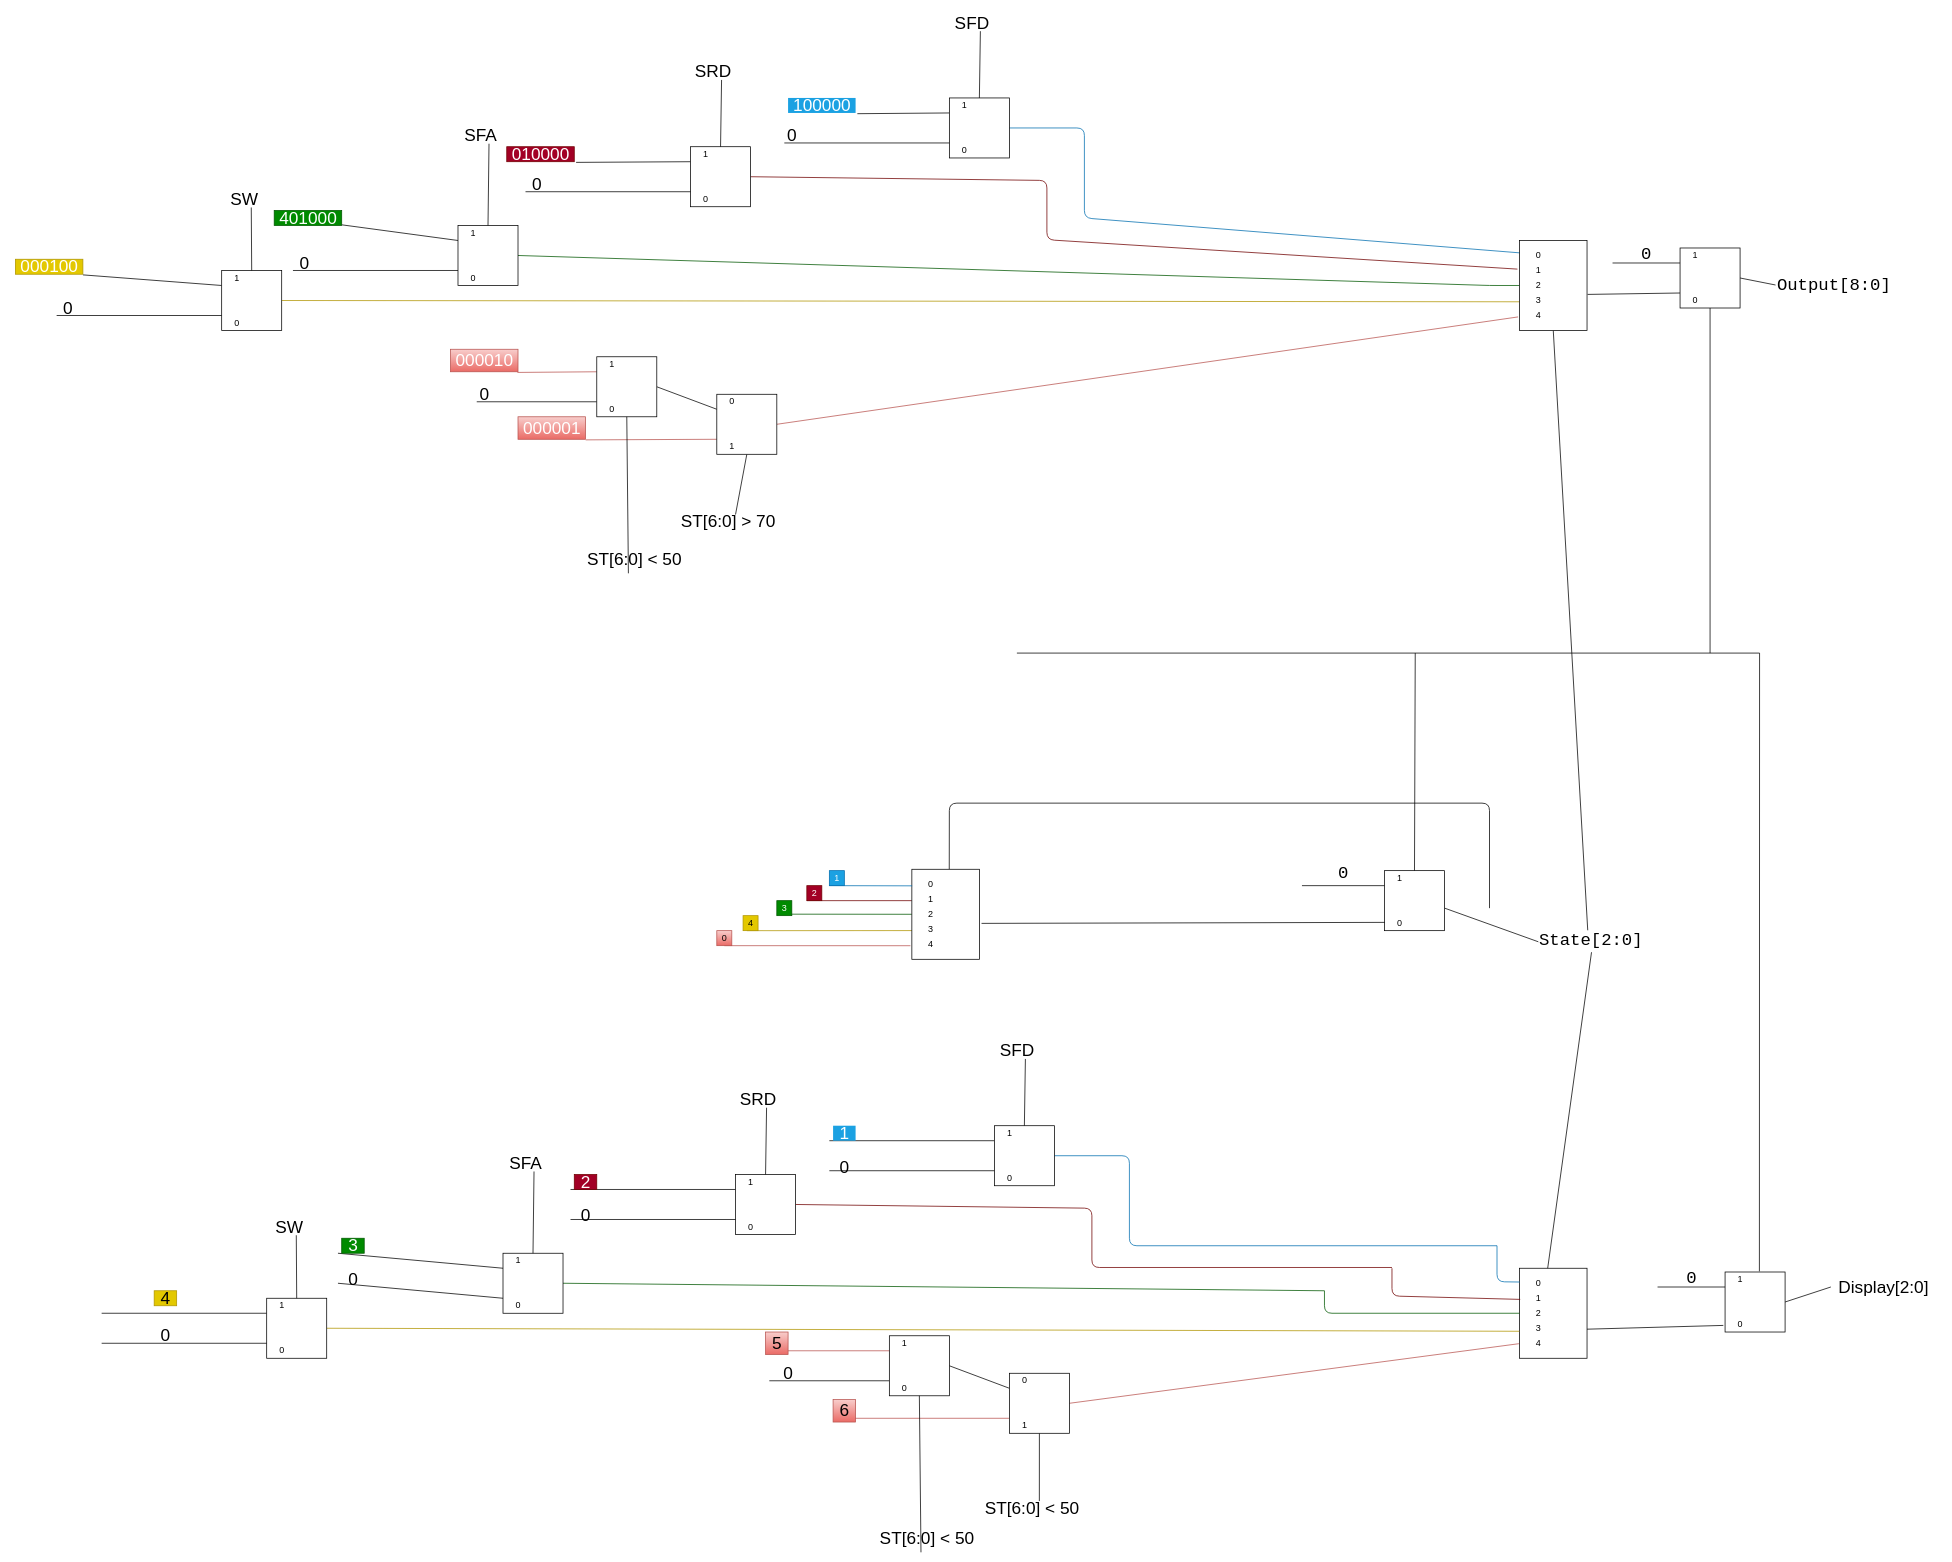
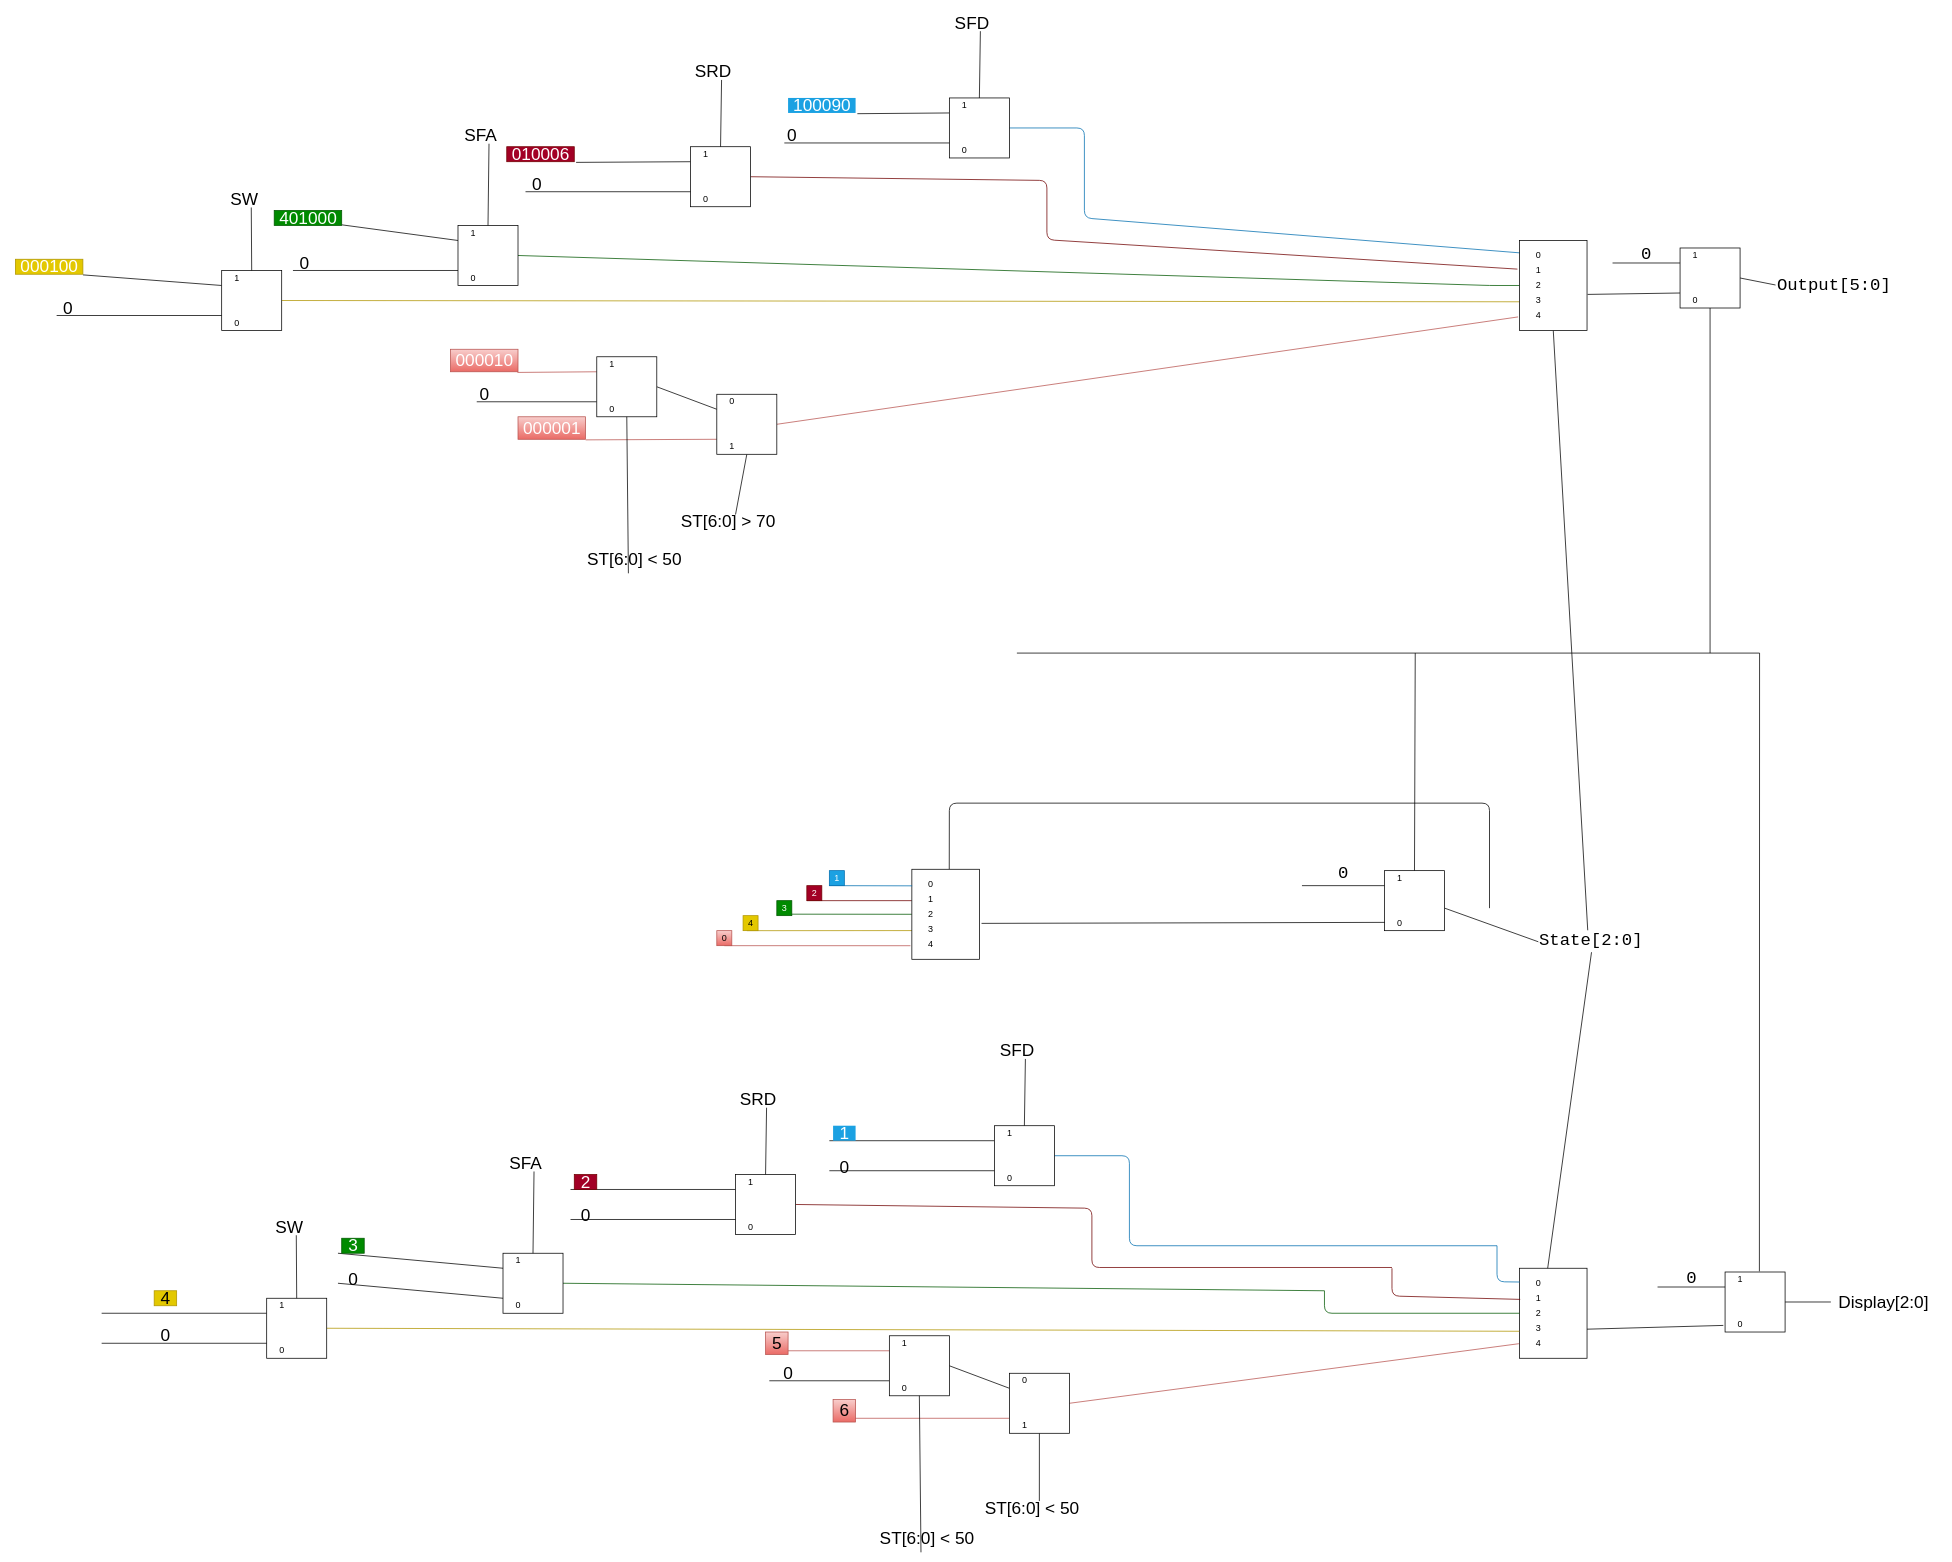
(822, 105) -> (822, 105)
(541, 154) -> (541, 154)
(1834, 285) -> (1834, 285)
(1883, 1287) -> (1883, 1302)
